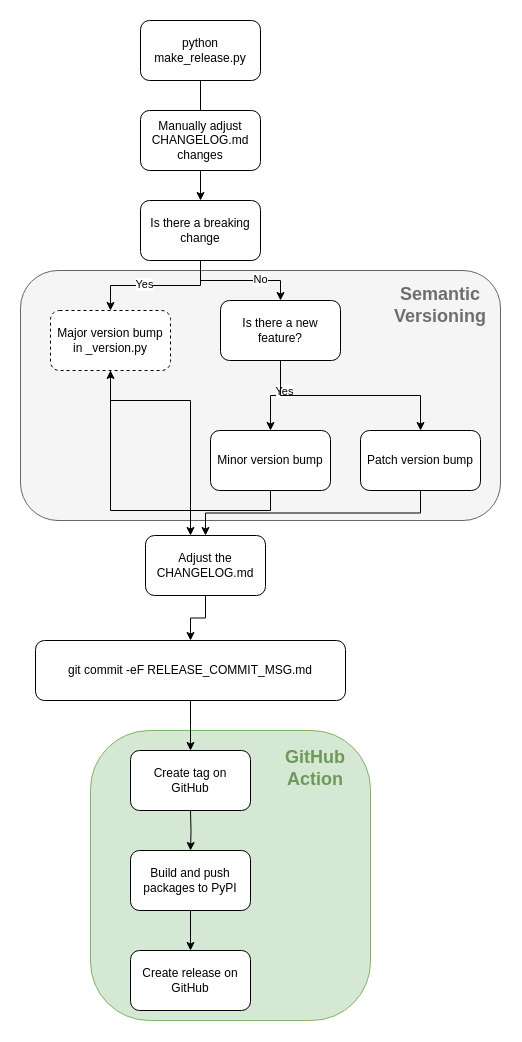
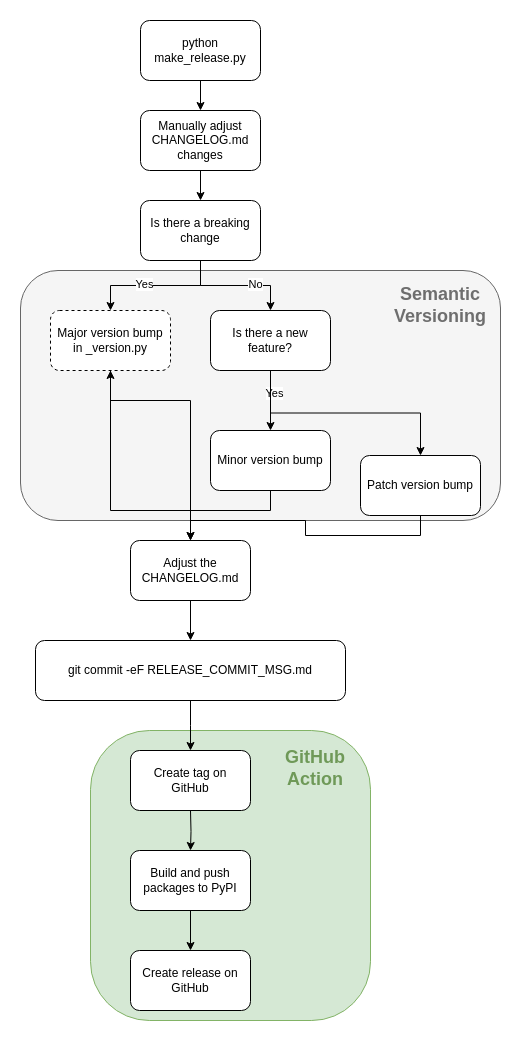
(201, 105) -> (201, 102)
(281, 331) -> (271, 341)
(421, 461) -> (421, 486)
(206, 566) -> (191, 571)
